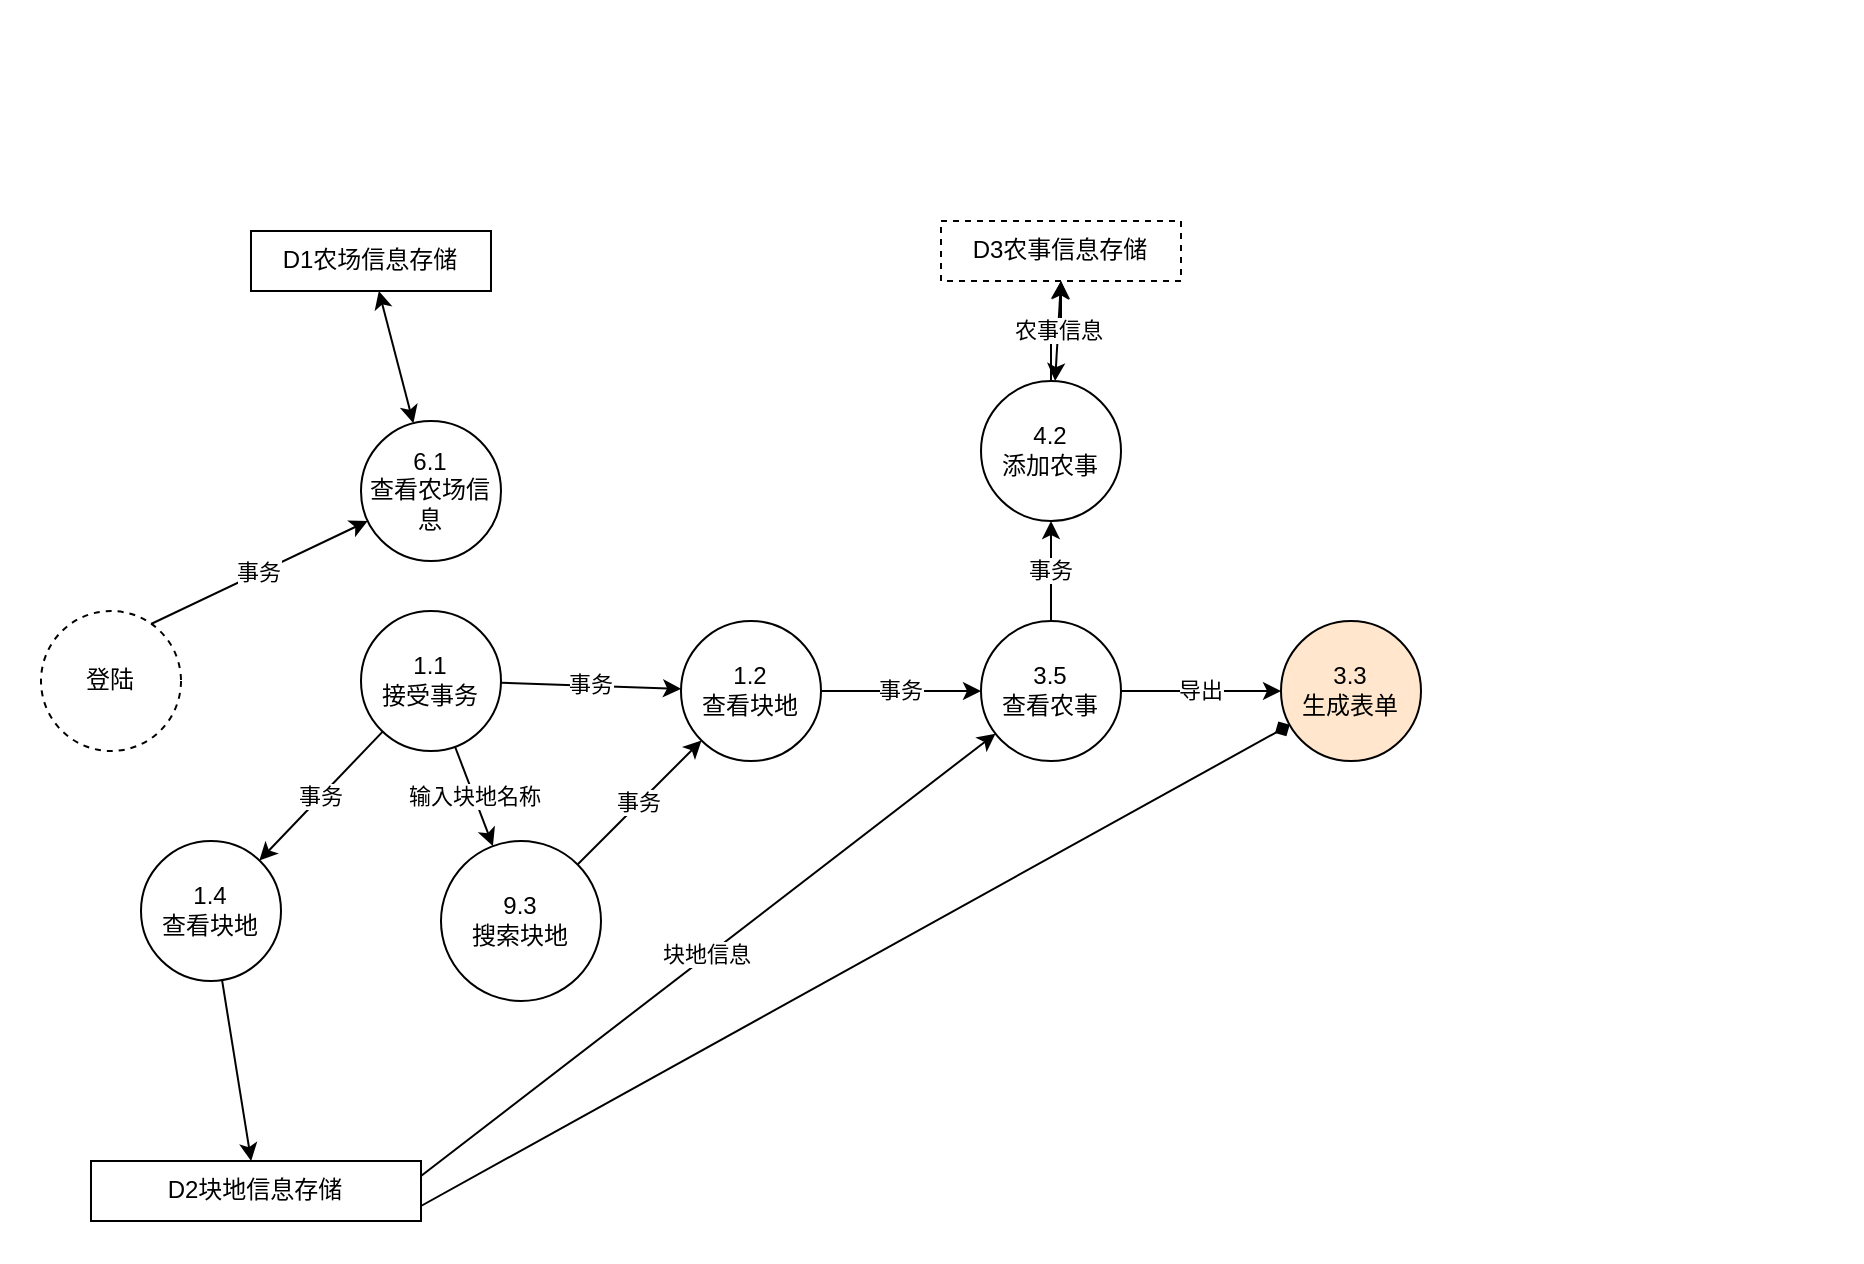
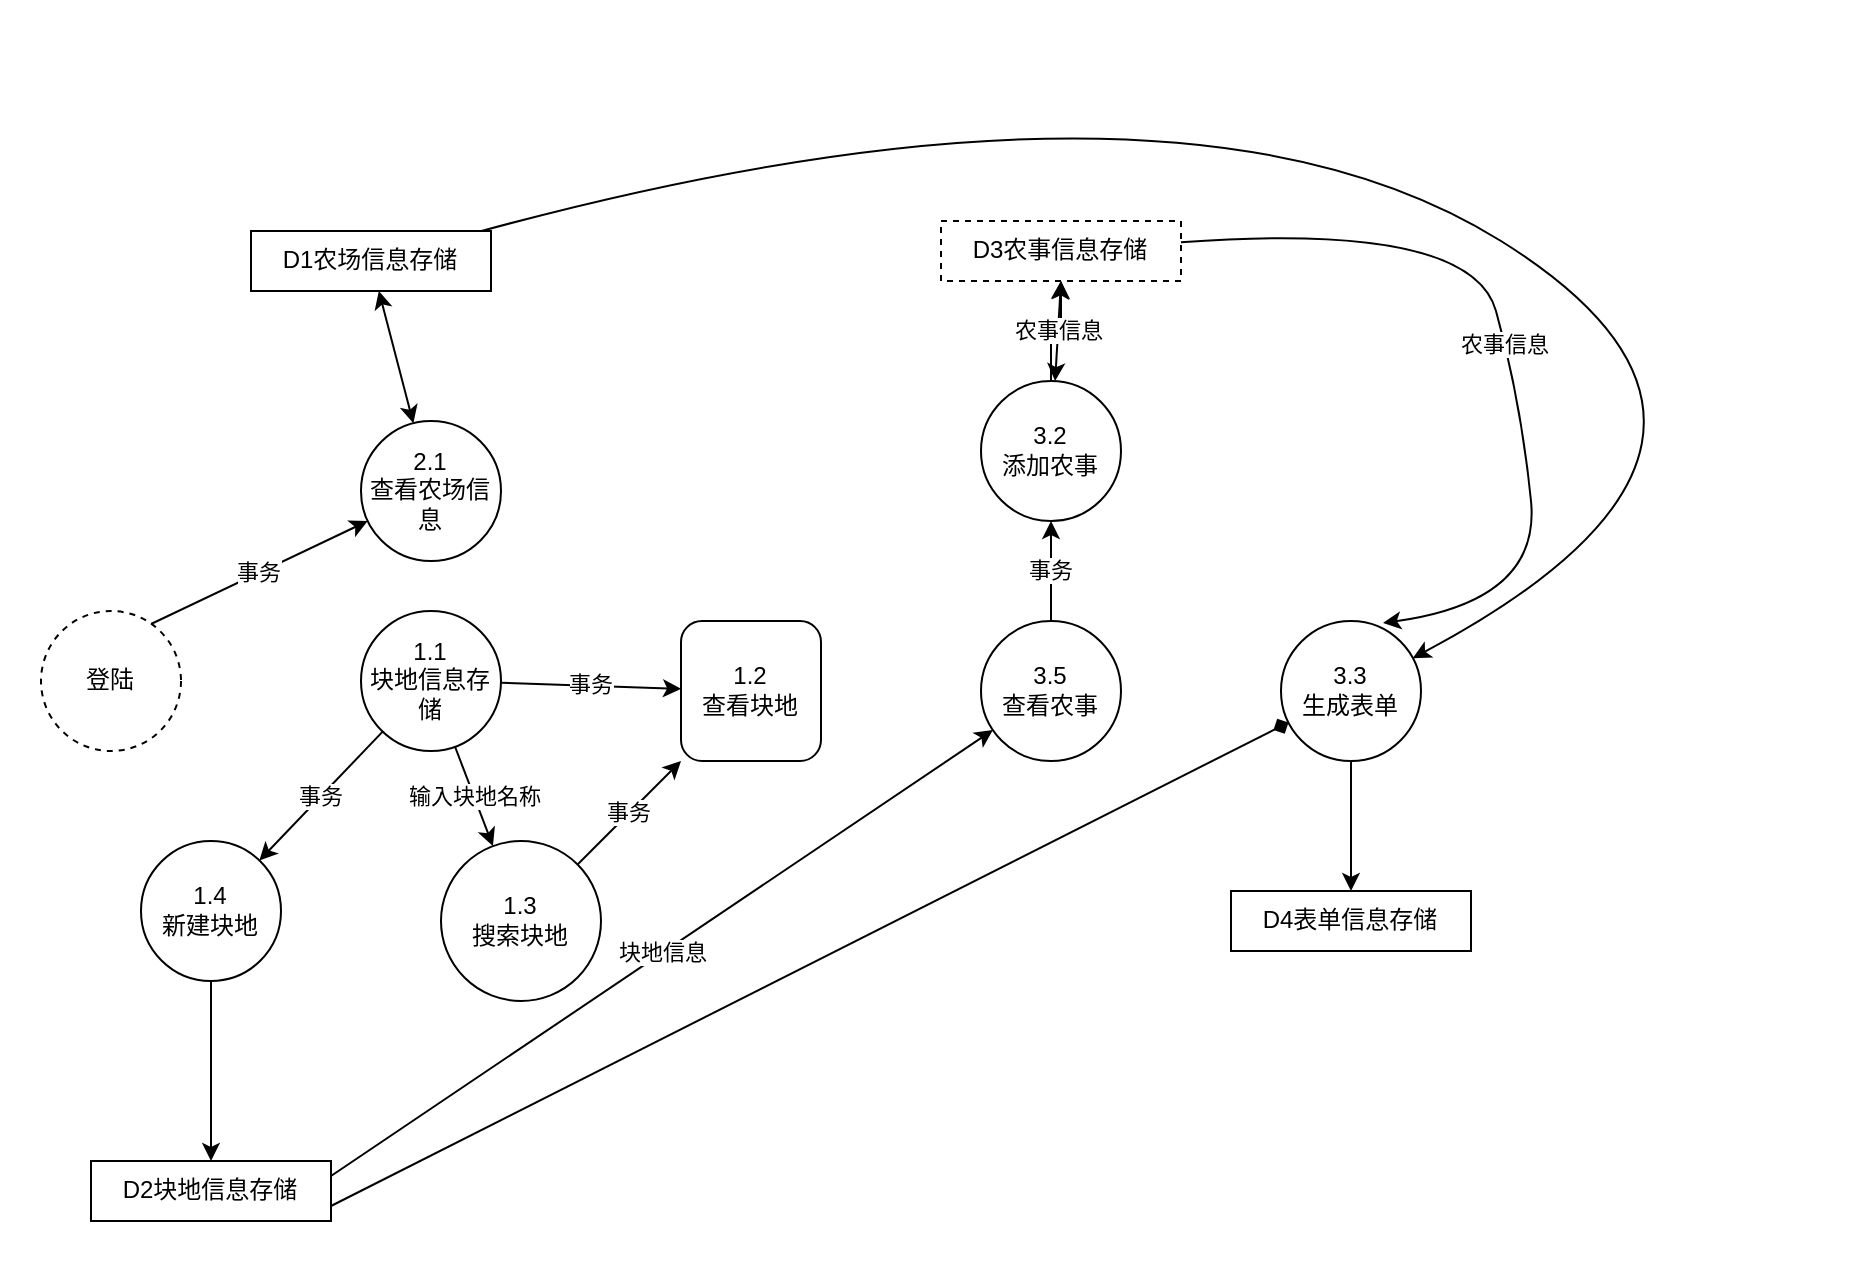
none -> (1279, 157)
none -> (1503, 336)
(1051, 451) -> (1051, 451)
(431, 491) -> (431, 491)
(431, 681) -> (431, 681)
(751, 691) -> (751, 691)
(894, 691) -> none
(1194, 691) -> none
(1351, 691) -> (1351, 691)
none -> (1351, 819)
(211, 911) -> (211, 911)
(521, 921) -> (521, 921)
none -> (1351, 921)
(256, 1191) -> (211, 1191)
